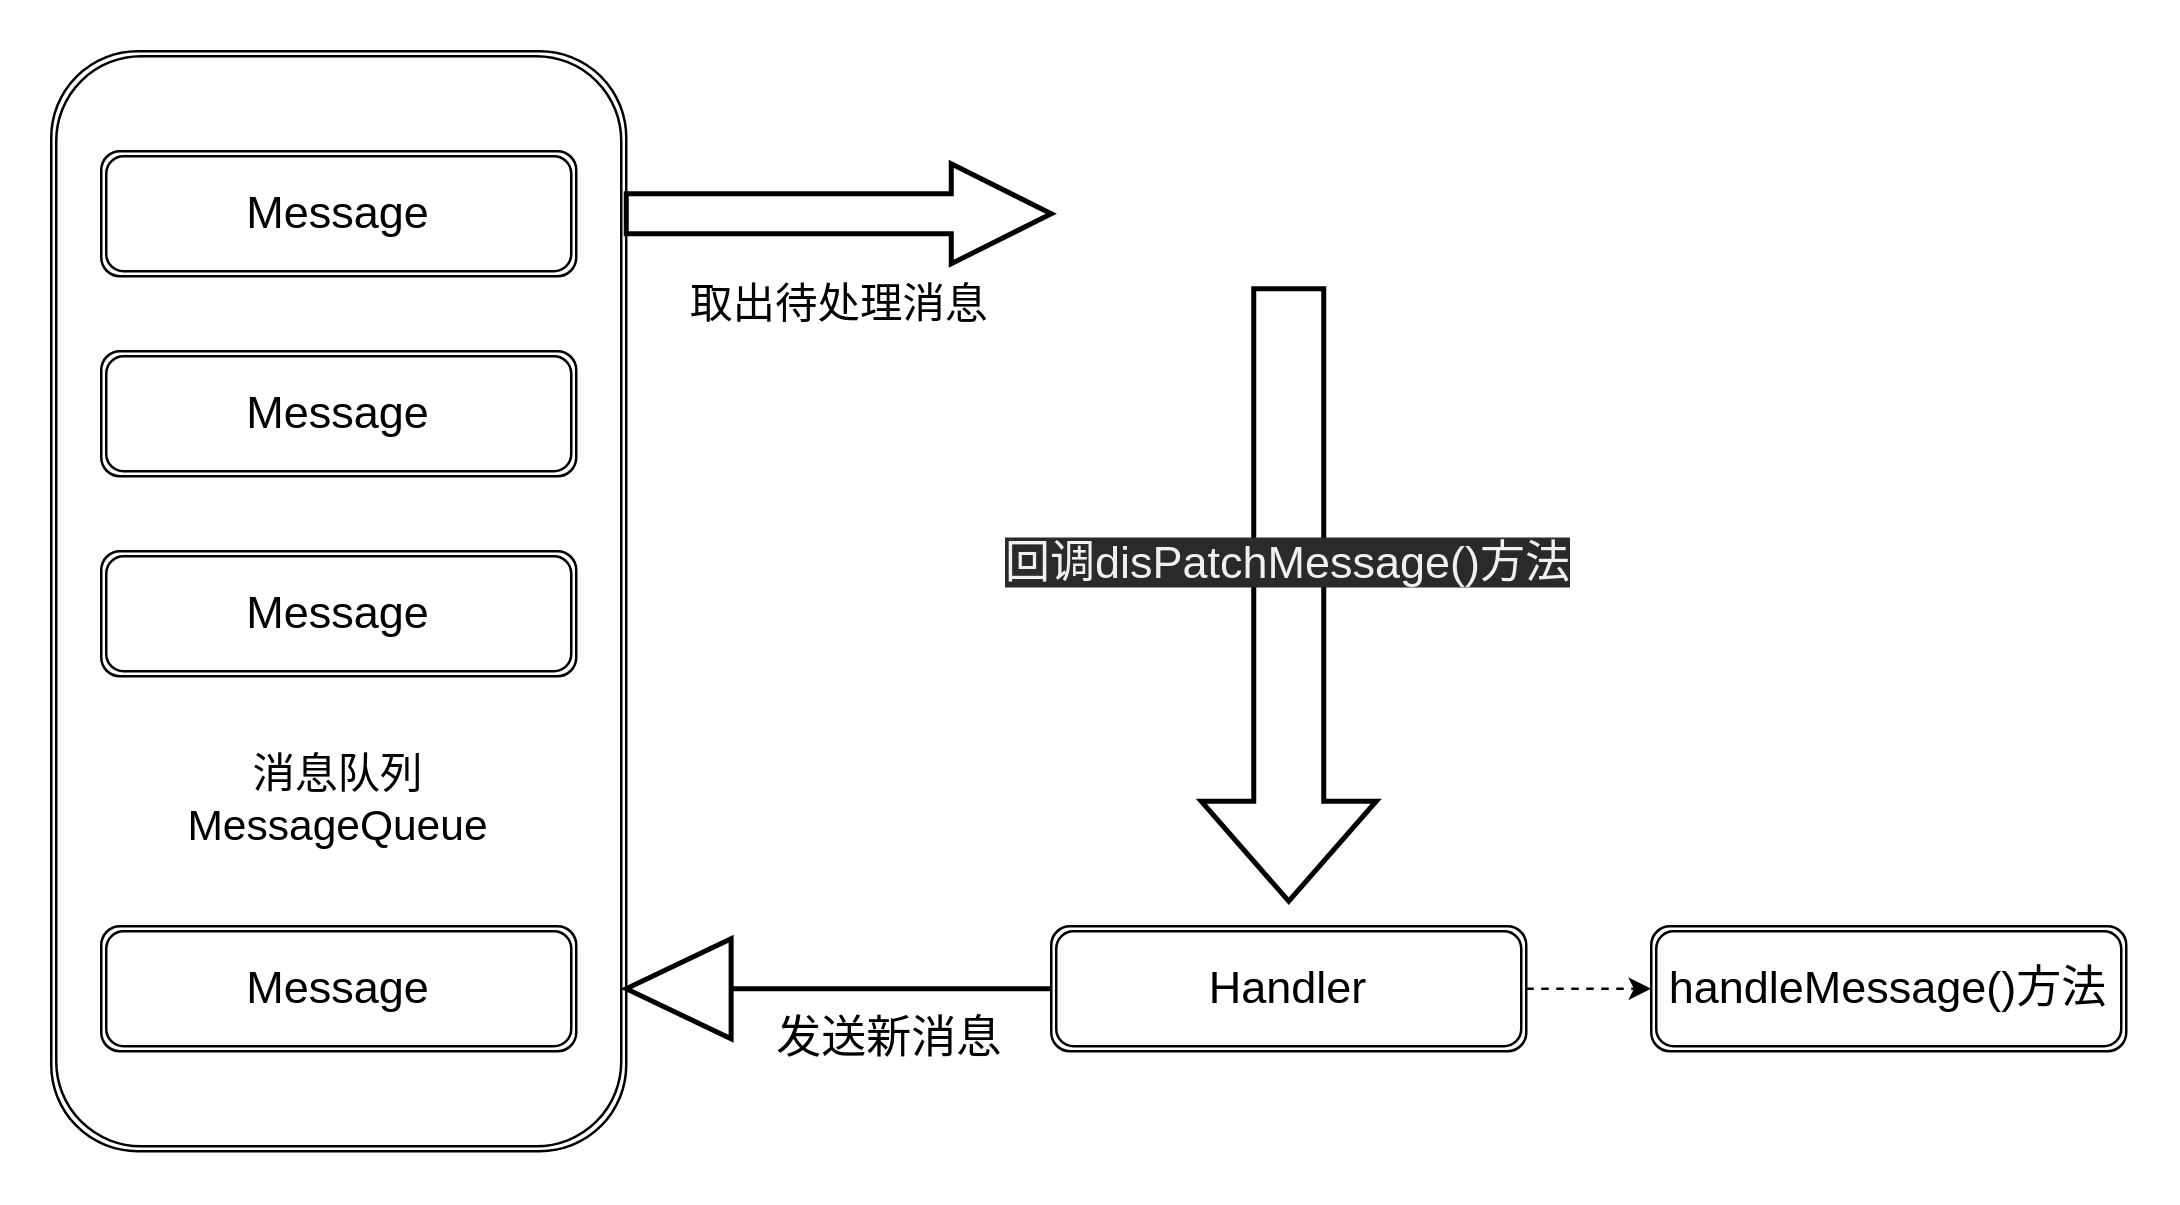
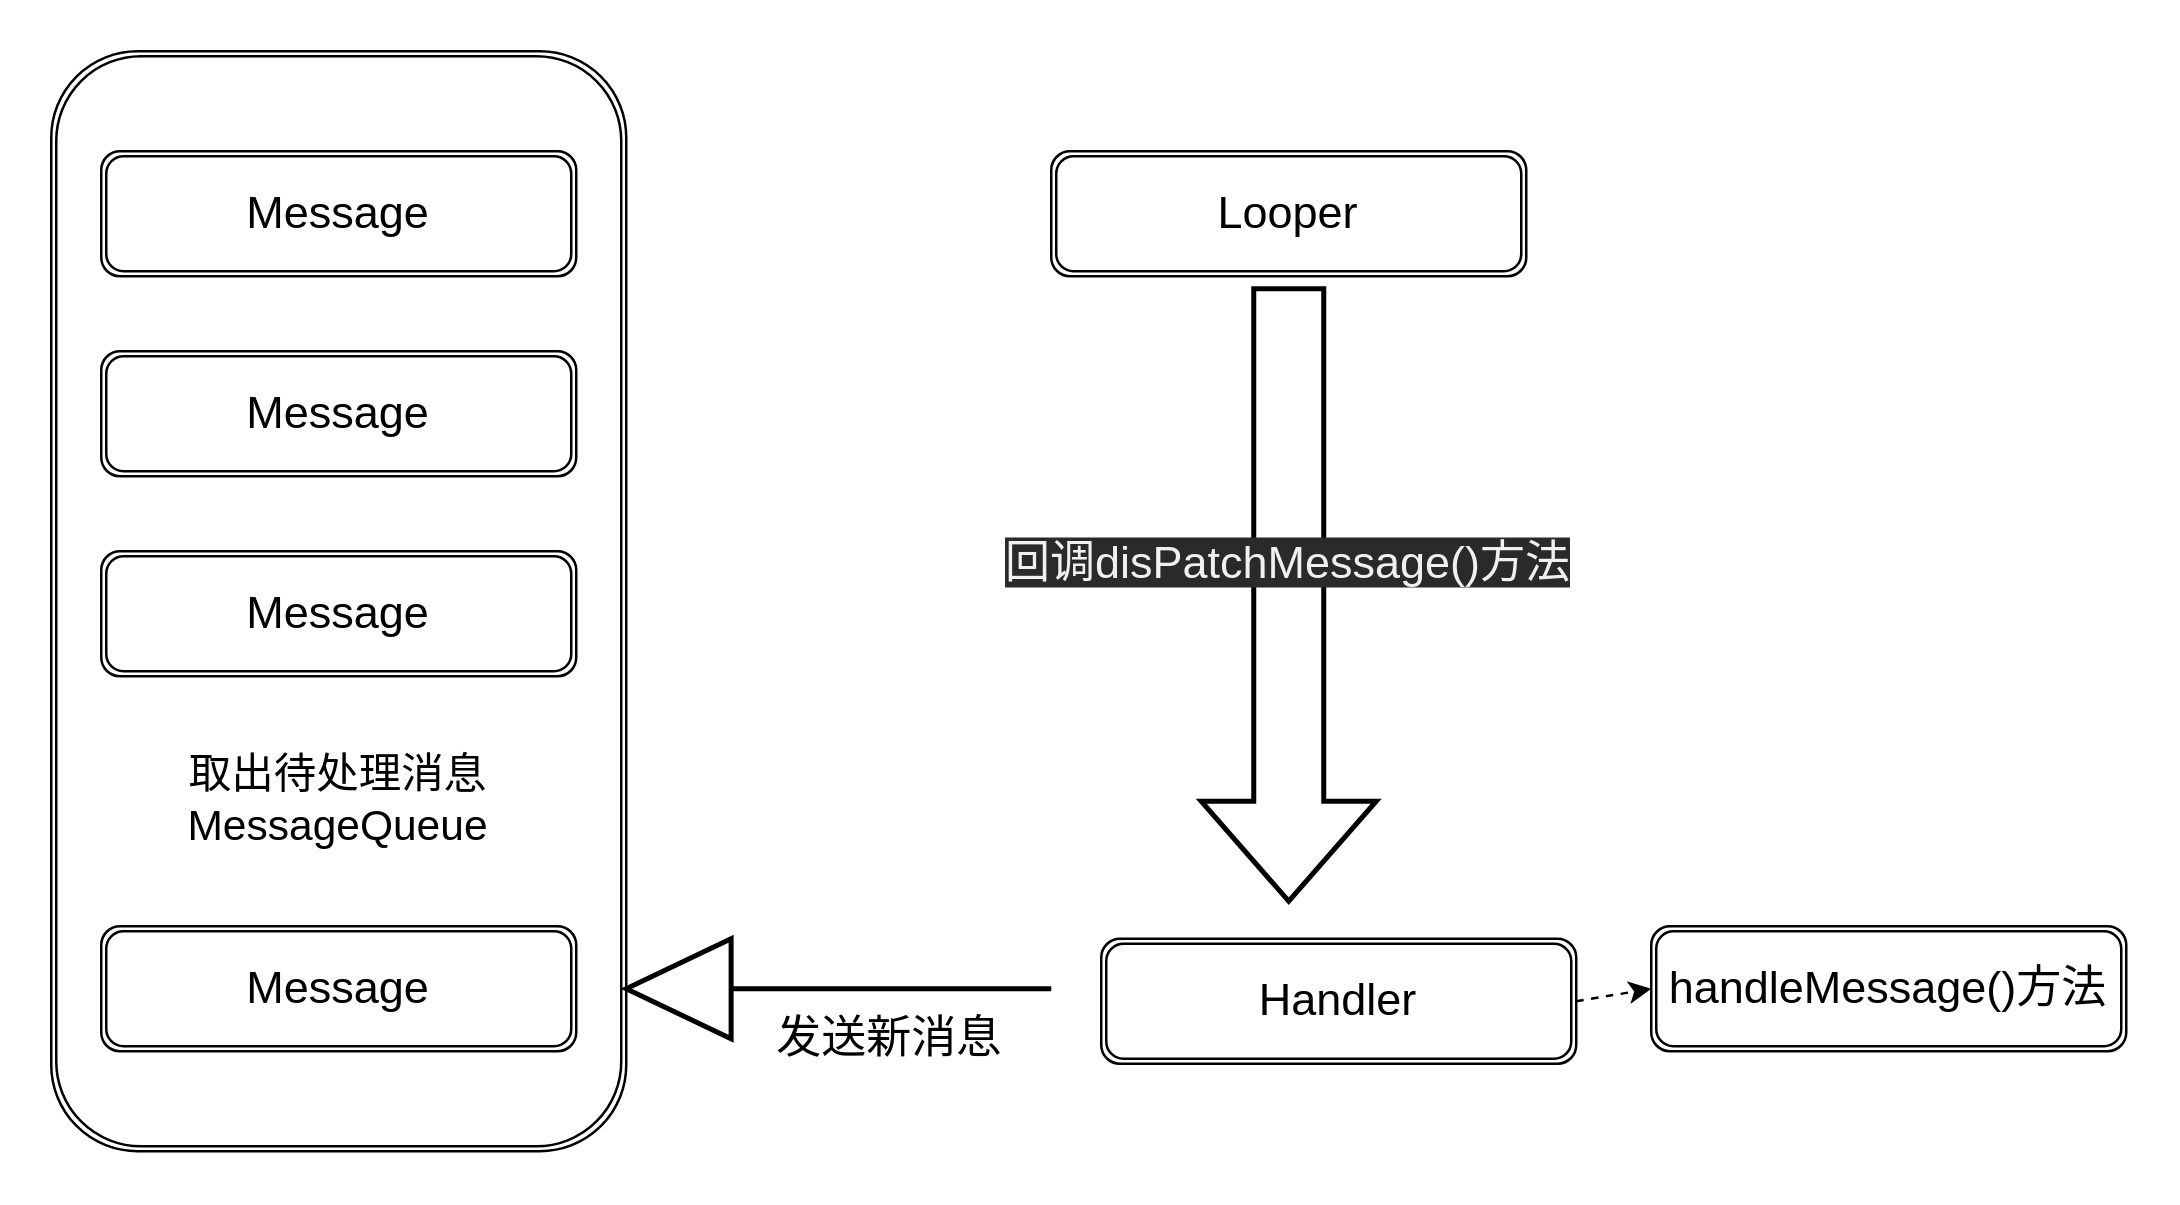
(839, 214) -> none
none -> (1289, 214)
(339, 801) -> (339, 801)
(1289, 989) -> (1339, 1001)
